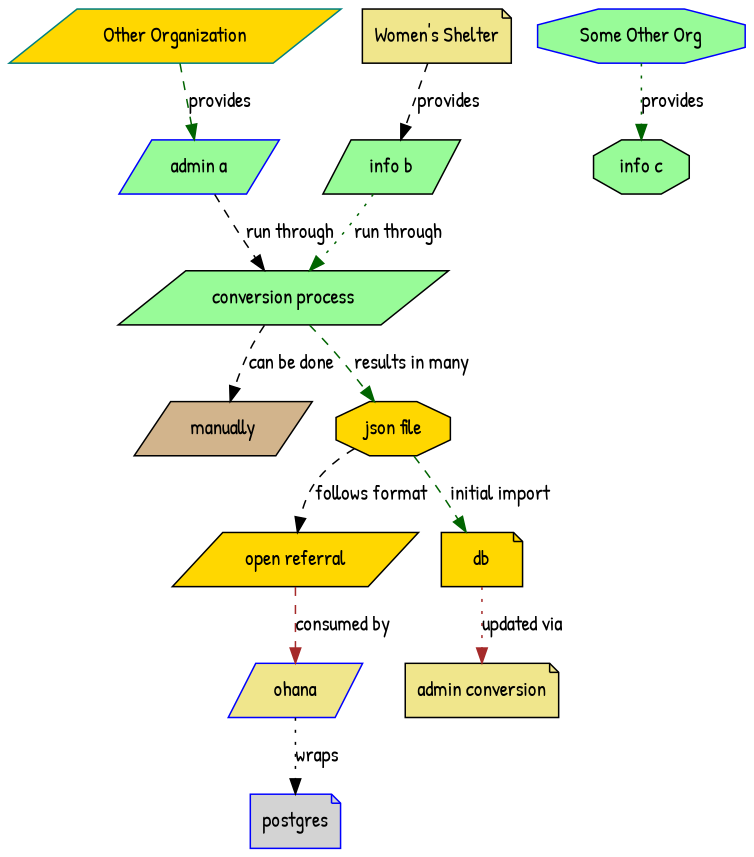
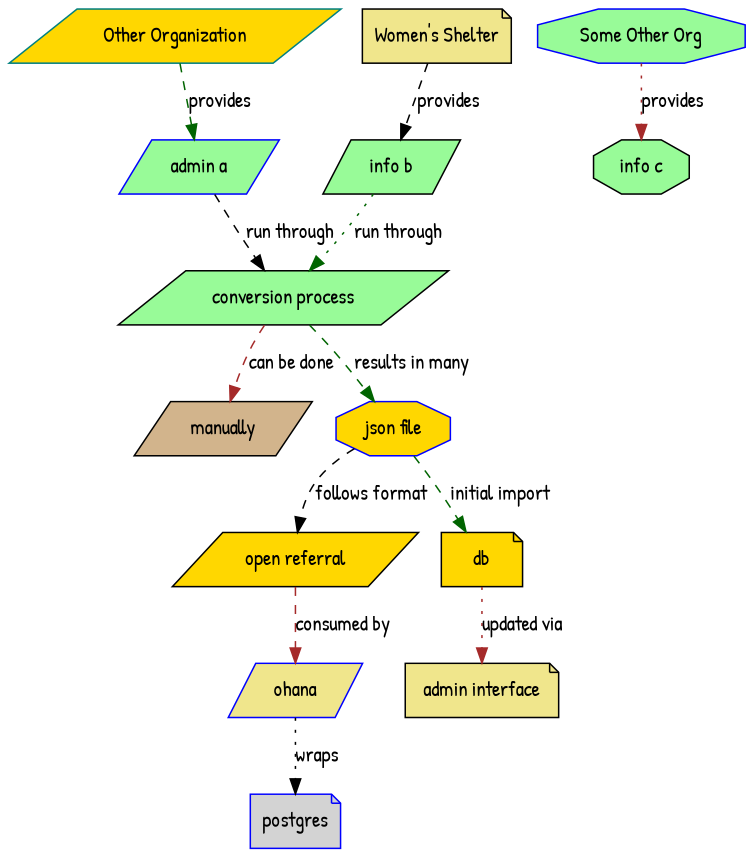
(641, 94) -> (641, 94)
(247, 355) -> (247, 355)
(393, 429) -> (393, 429)
(482, 690) -> (482, 690)
